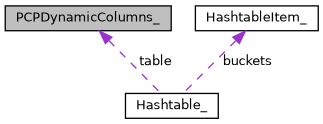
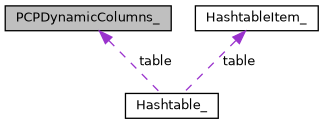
(246, 62) -> (237, 62)
